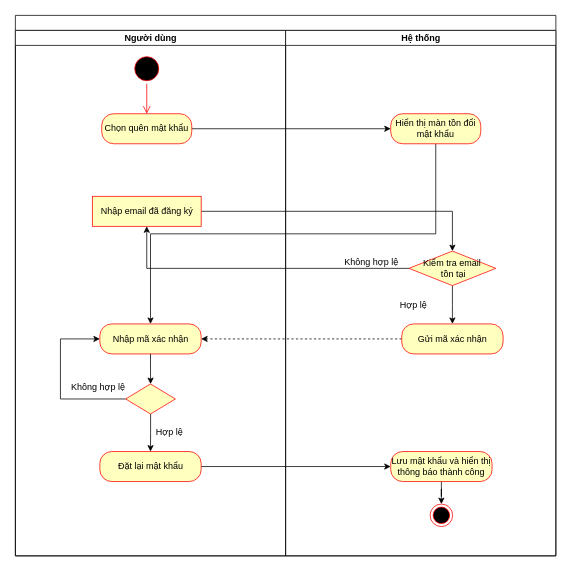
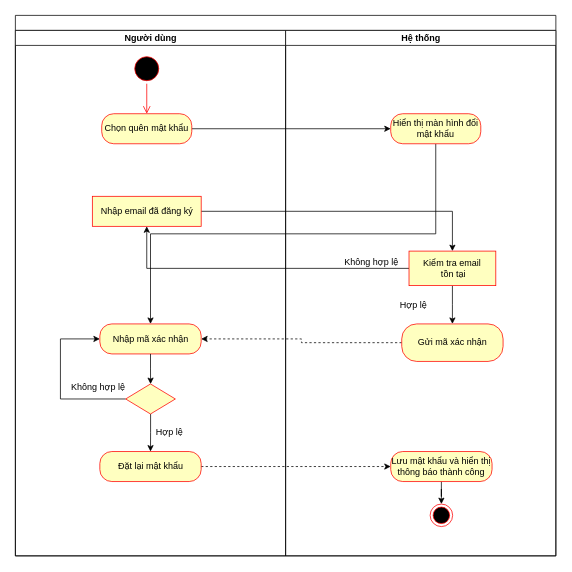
(435, 129) -> (435, 129)
(452, 268) -> (452, 268)
(452, 339) -> (452, 342)
(293, 466) -> (293, 466)
